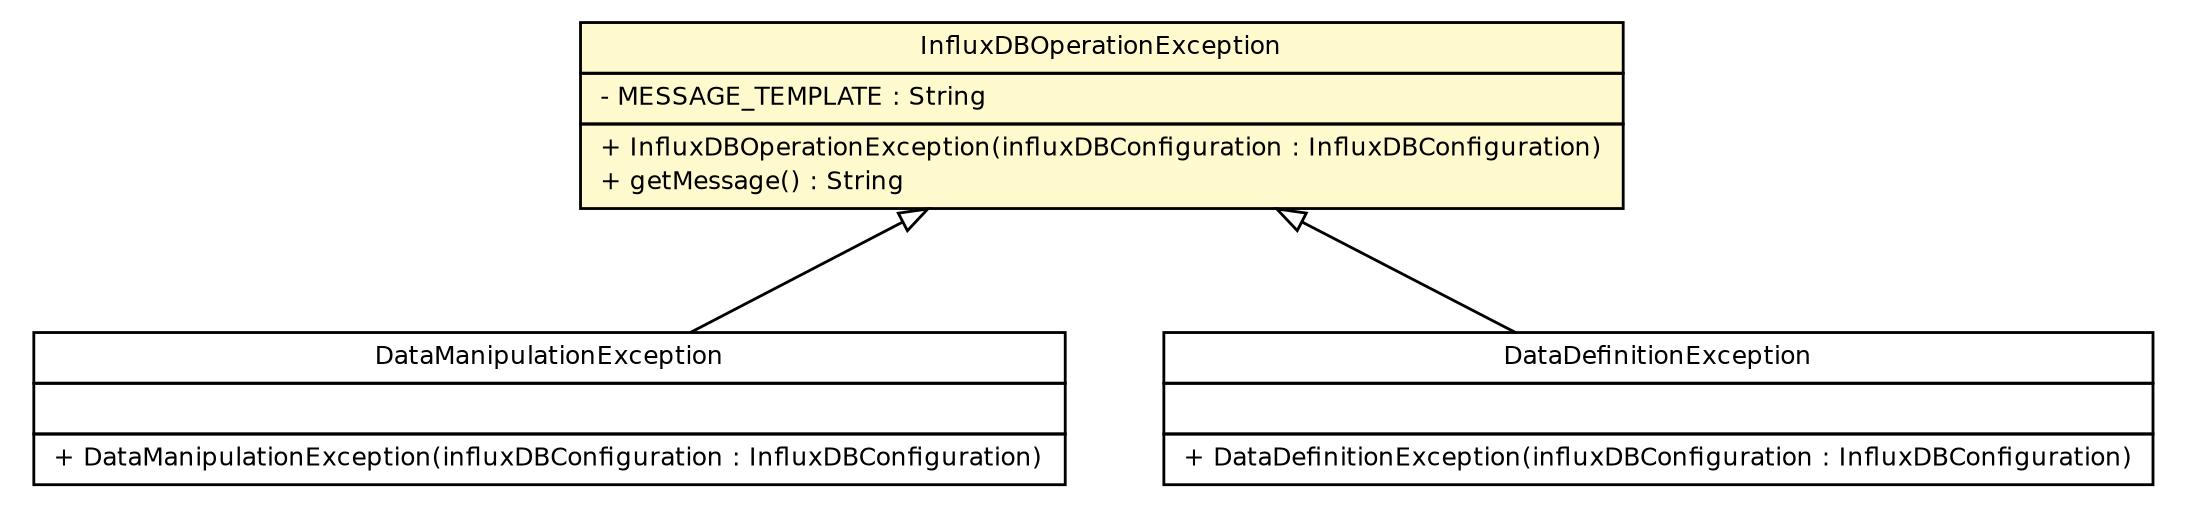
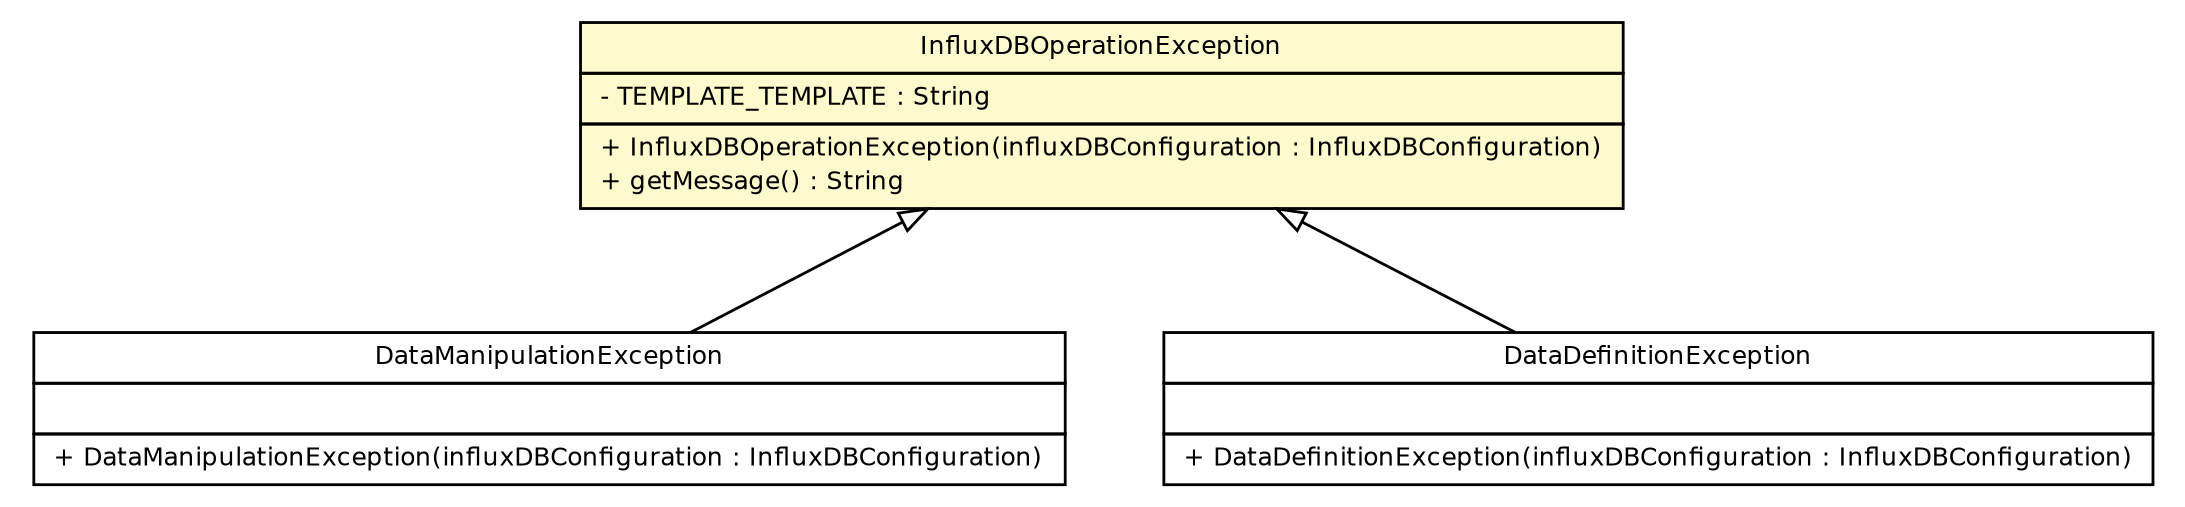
(795, 97) -> (796, 97)
